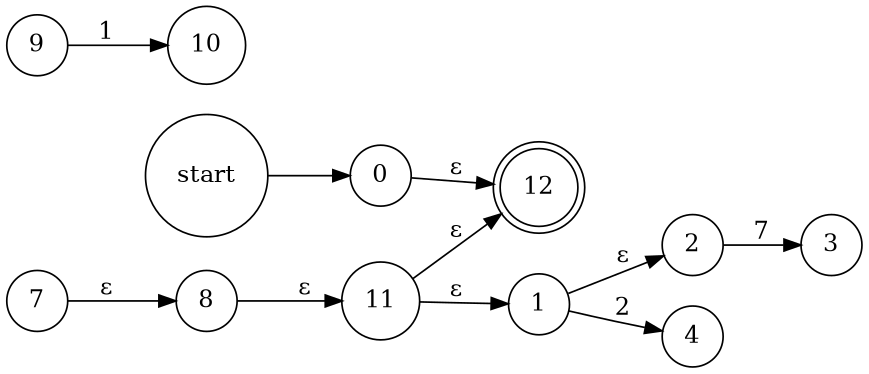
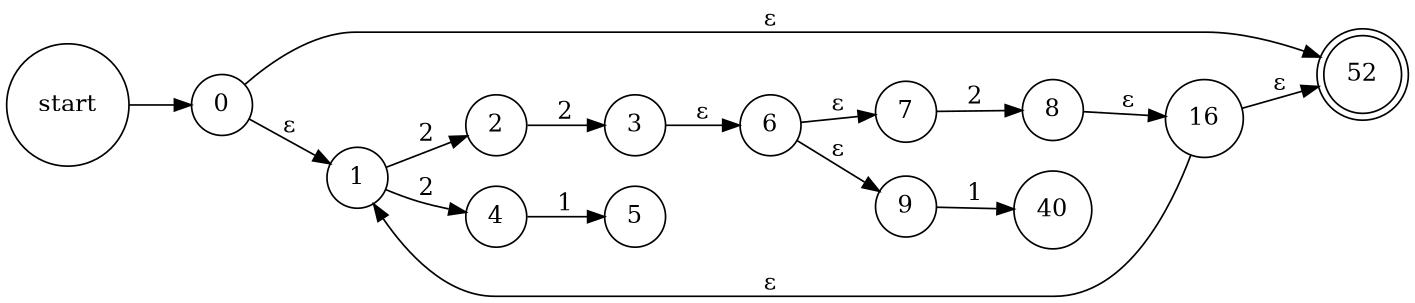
(207, 45) -> (1053, 210)
none -> (771, 125)
none -> (282, 137)
(539, 188) -> (1363, 74)
none -> (635, 217)
(762, 232) -> (566, 113)
(623, 256) -> (427, 135)
(107, 288) -> (975, 97)
(381, 301) -> (1204, 119)
